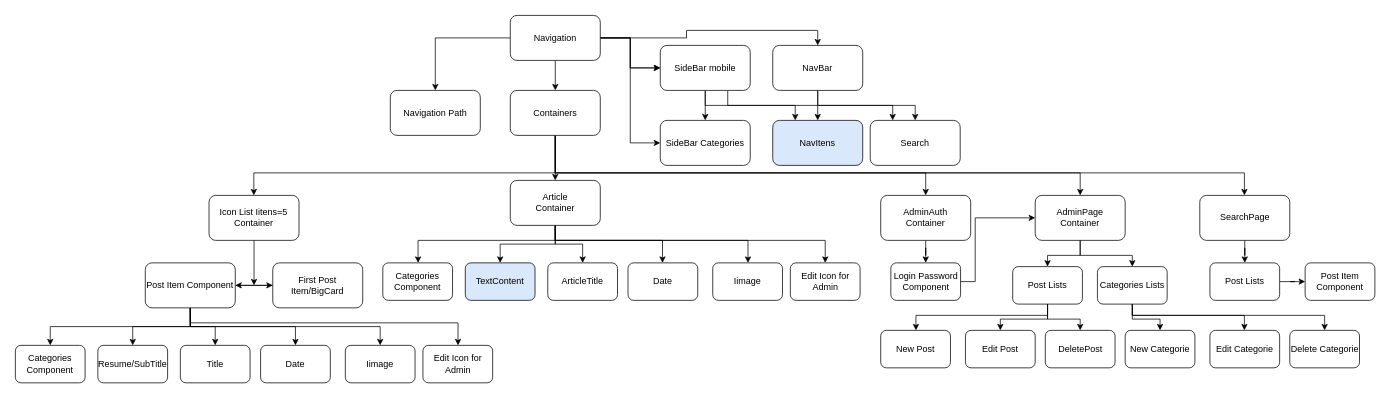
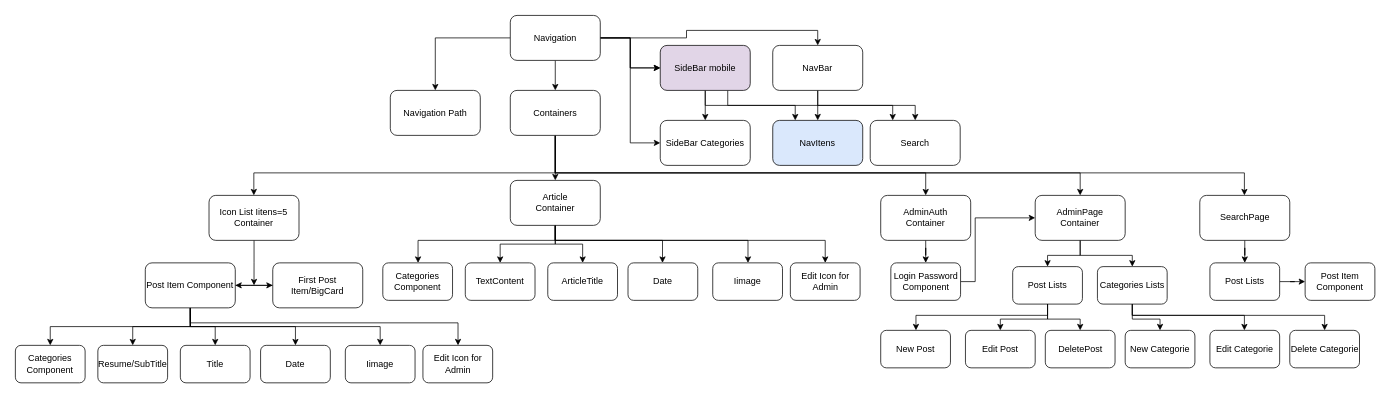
(705, 68) -> (705, 68)
(500, 282) -> (500, 282)
